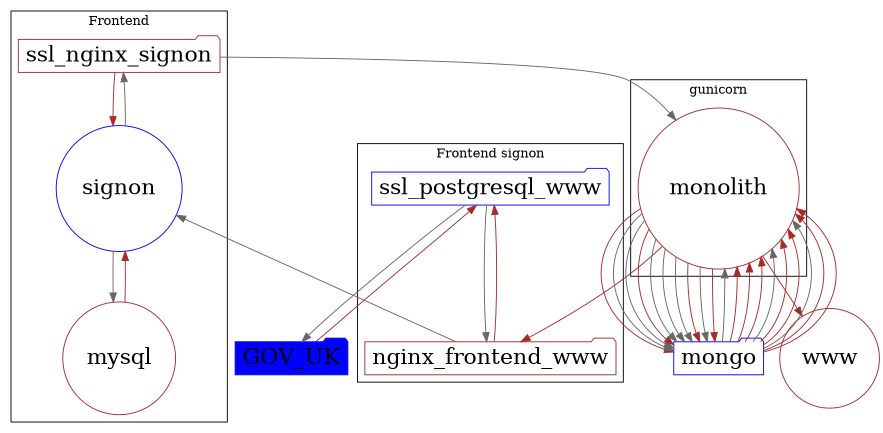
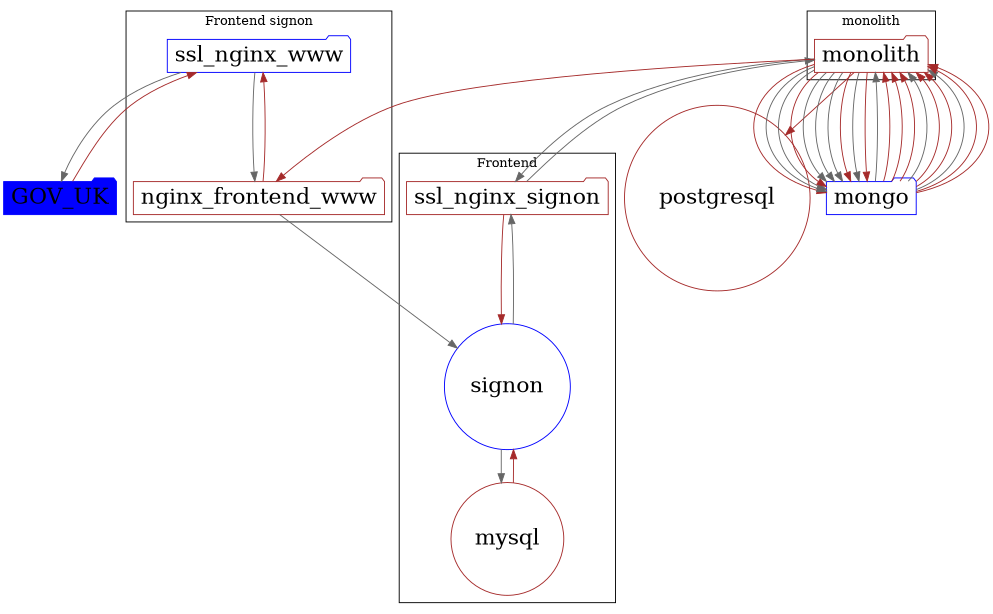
(719, 90) -> (871, 22)
none -> (640, 92)
(490, 189) -> (259, 56)
(719, 189) -> (871, 56)
(830, 358) -> (717, 198)
